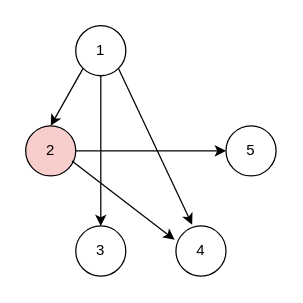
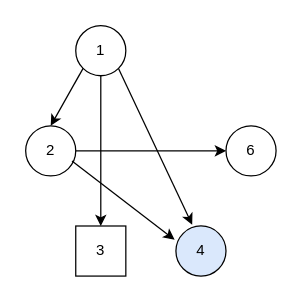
(51, 151) -> (51, 151)
(251, 151) -> (251, 151)
(101, 251) -> (101, 251)
(201, 251) -> (201, 251)
